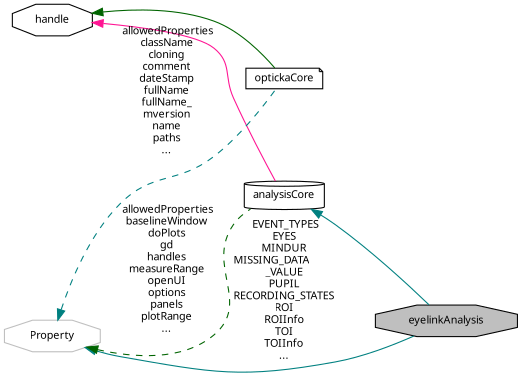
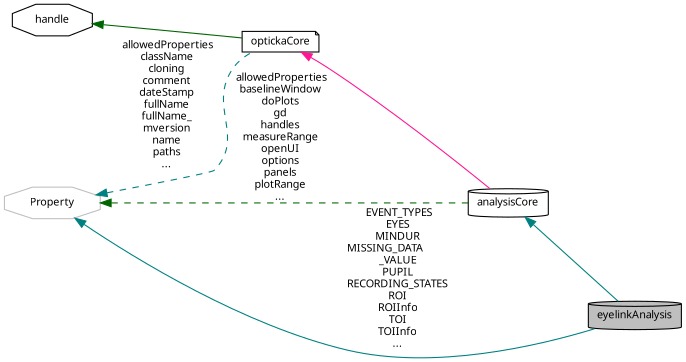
(224, 61) -> (402, 120)
(446, 321) -> (635, 315)
